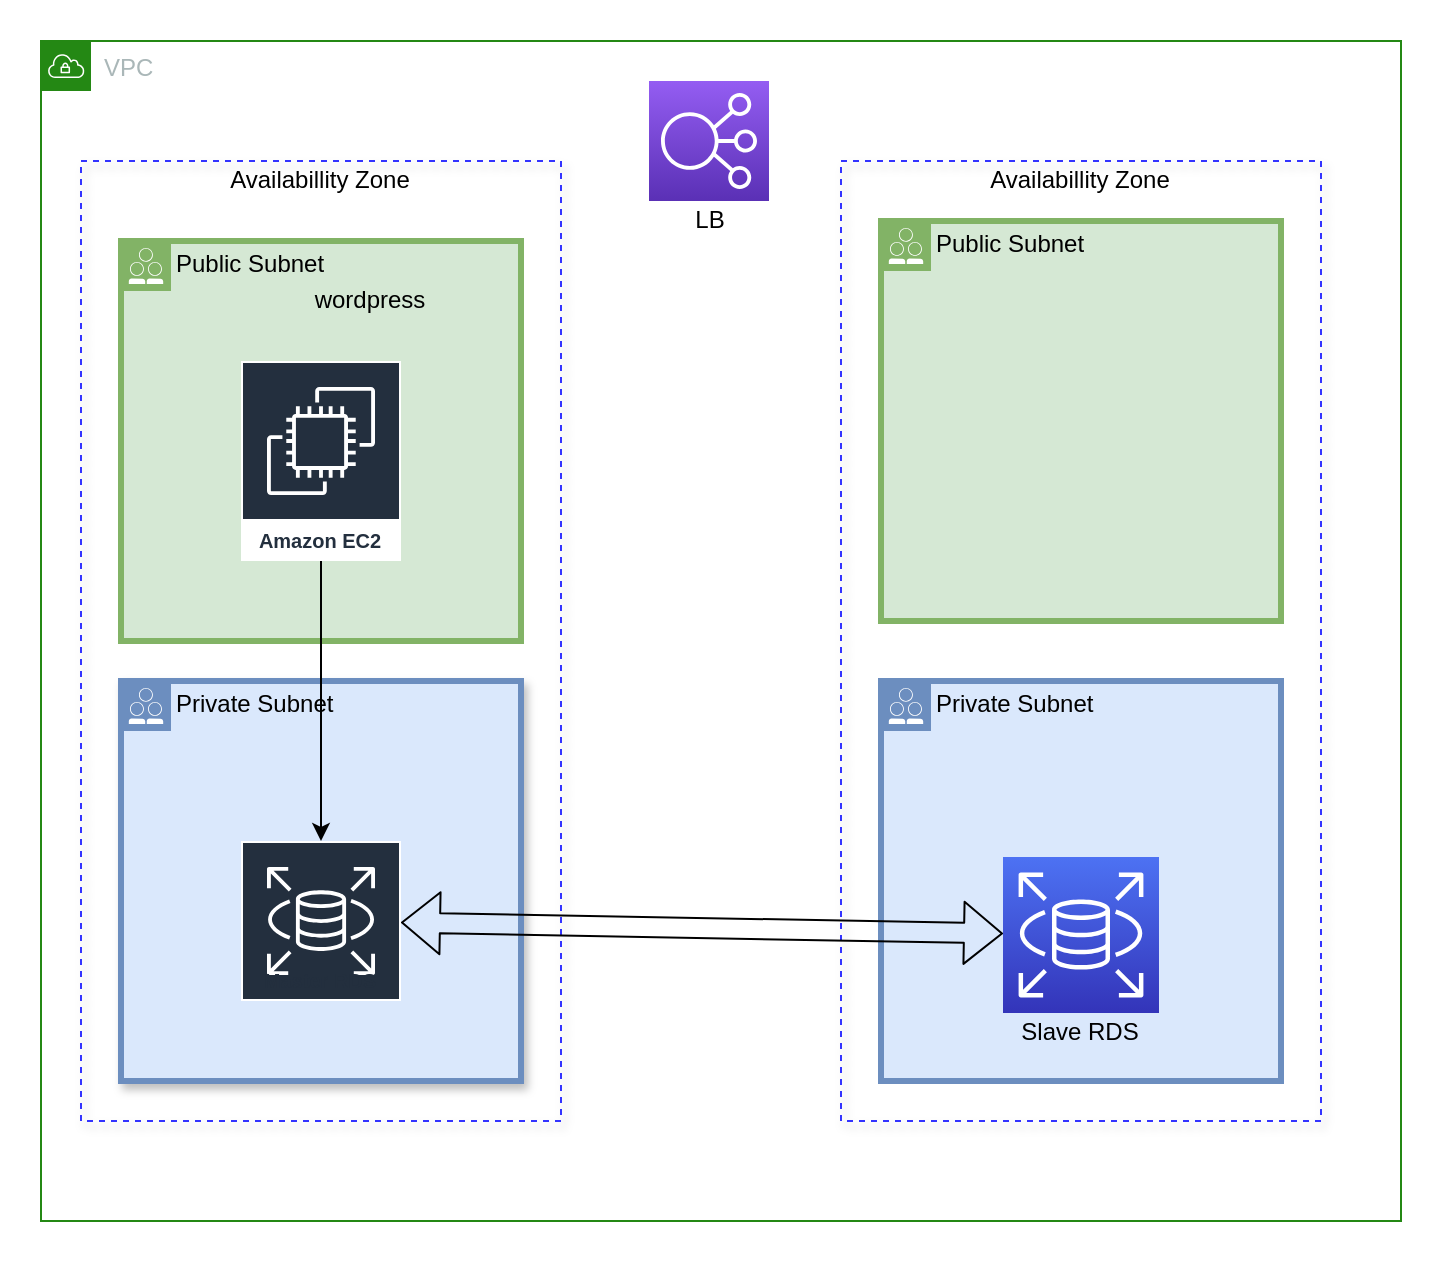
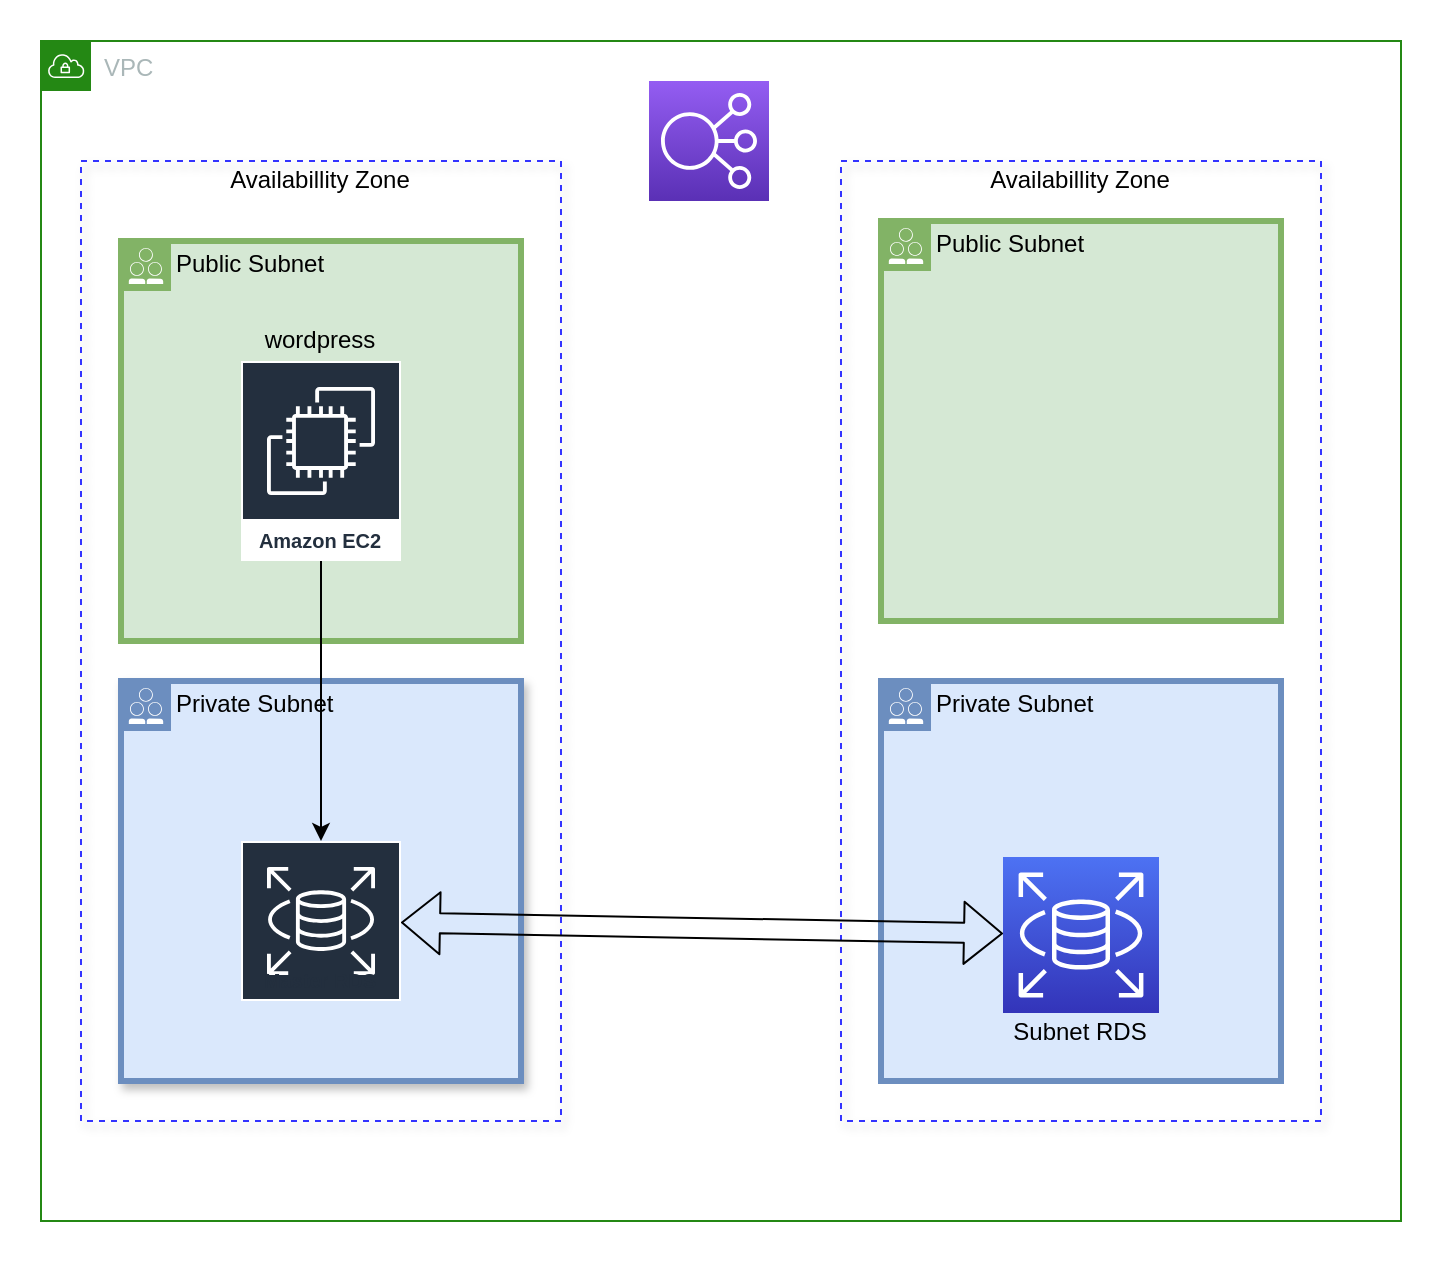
(710, 221) -> none
(371, 301) -> (321, 341)
(1081, 1033) -> (1081, 1033)
